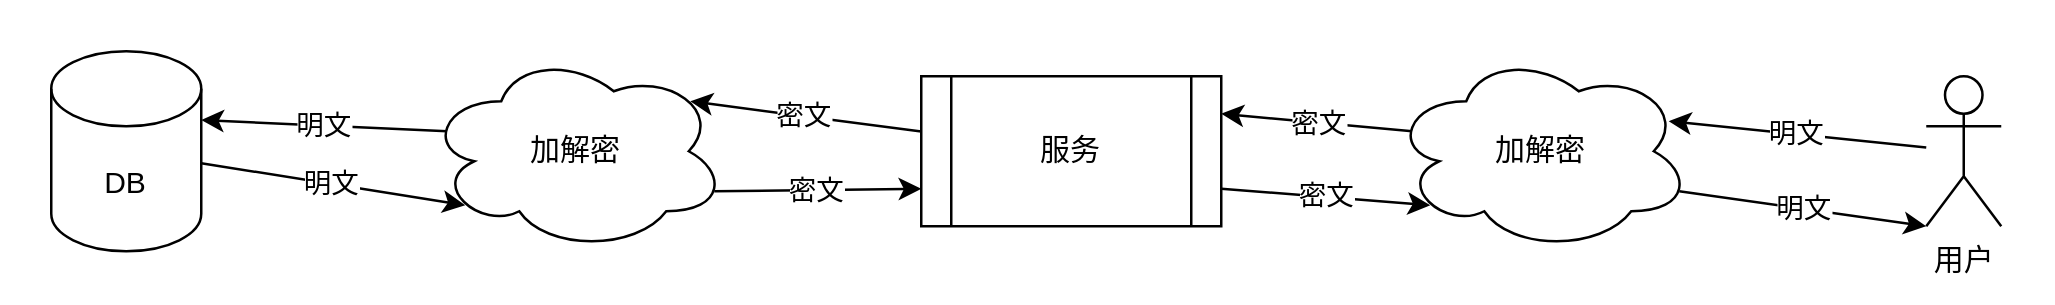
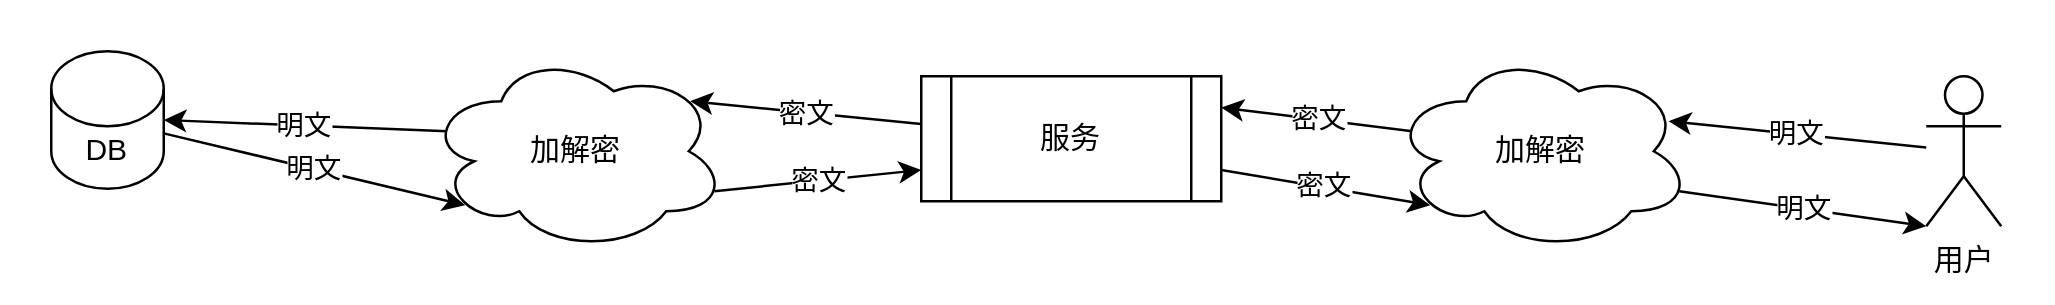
(126, 151) -> (108, 120)
(1071, 151) -> (1071, 139)
